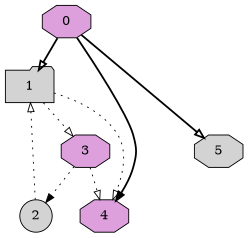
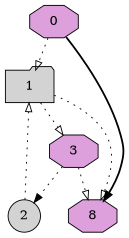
(50, 50) -> (43, 50)
(219, 151) -> none
(104, 216) -> (93, 216)
